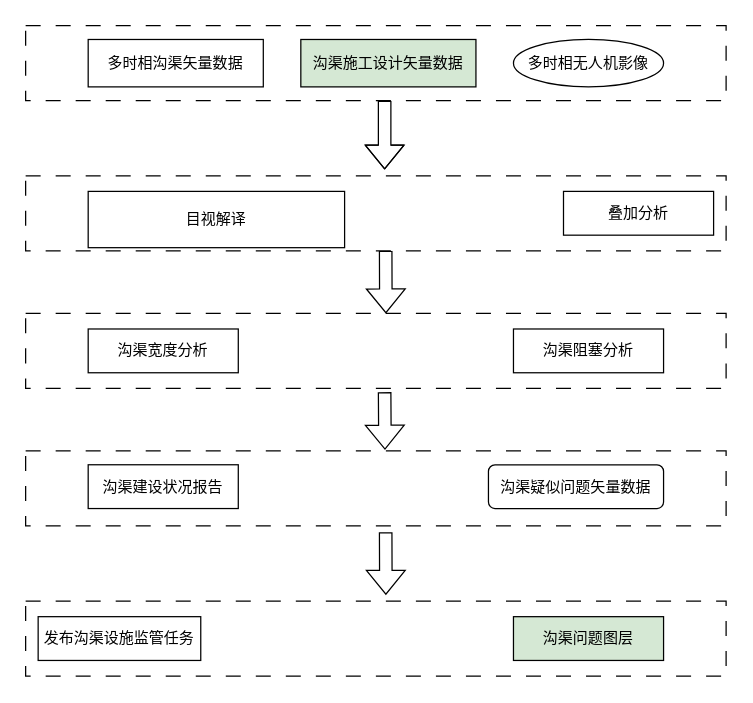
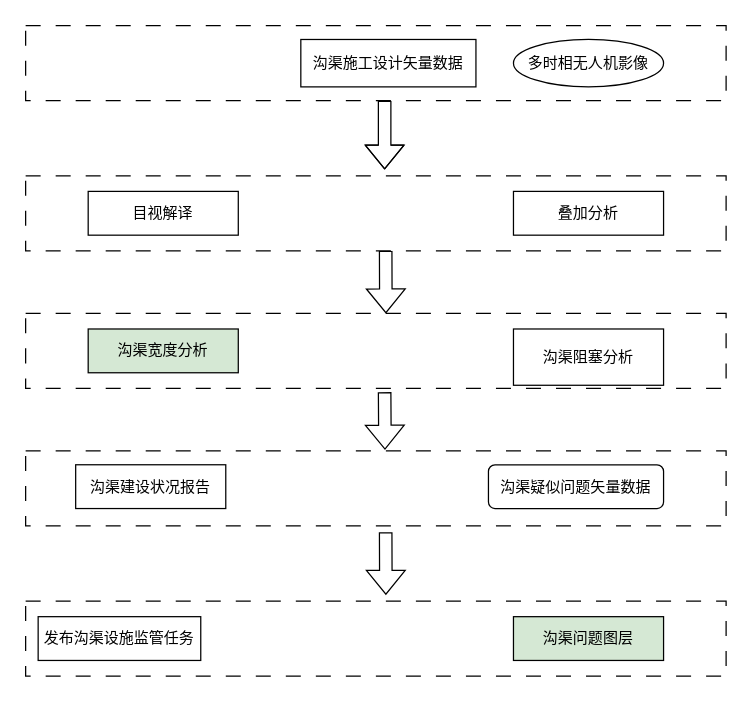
(176, 63) -> none
(388, 63) -> (388, 63)
(638, 213) -> (588, 213)
(216, 219) -> (163, 213)
(163, 351) -> (163, 351)
(588, 351) -> (588, 357)
(163, 486) -> (151, 486)
